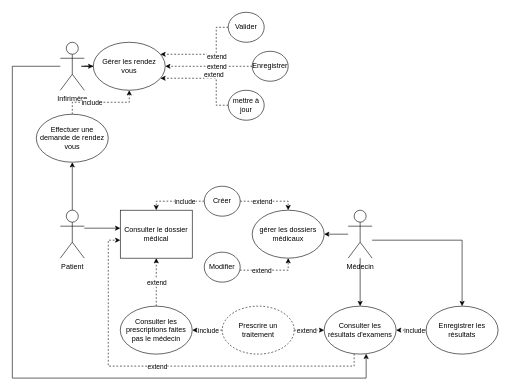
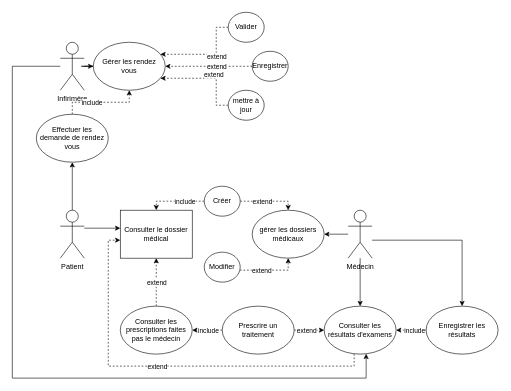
(72, 138) -> (72, 138)
(258, 330) -> (258, 330)
